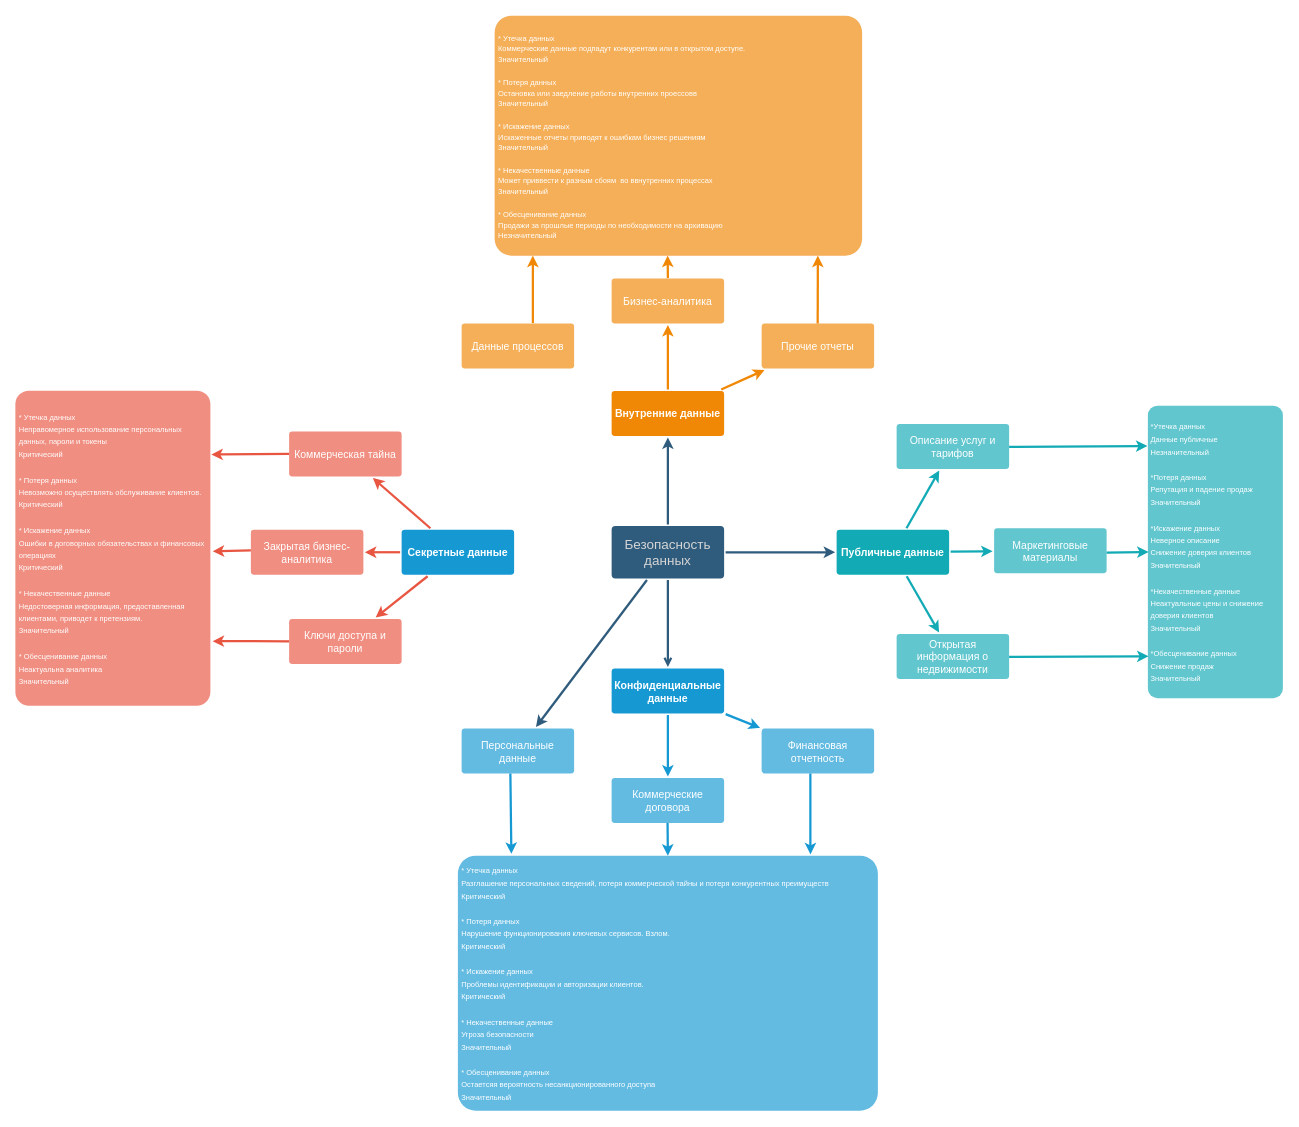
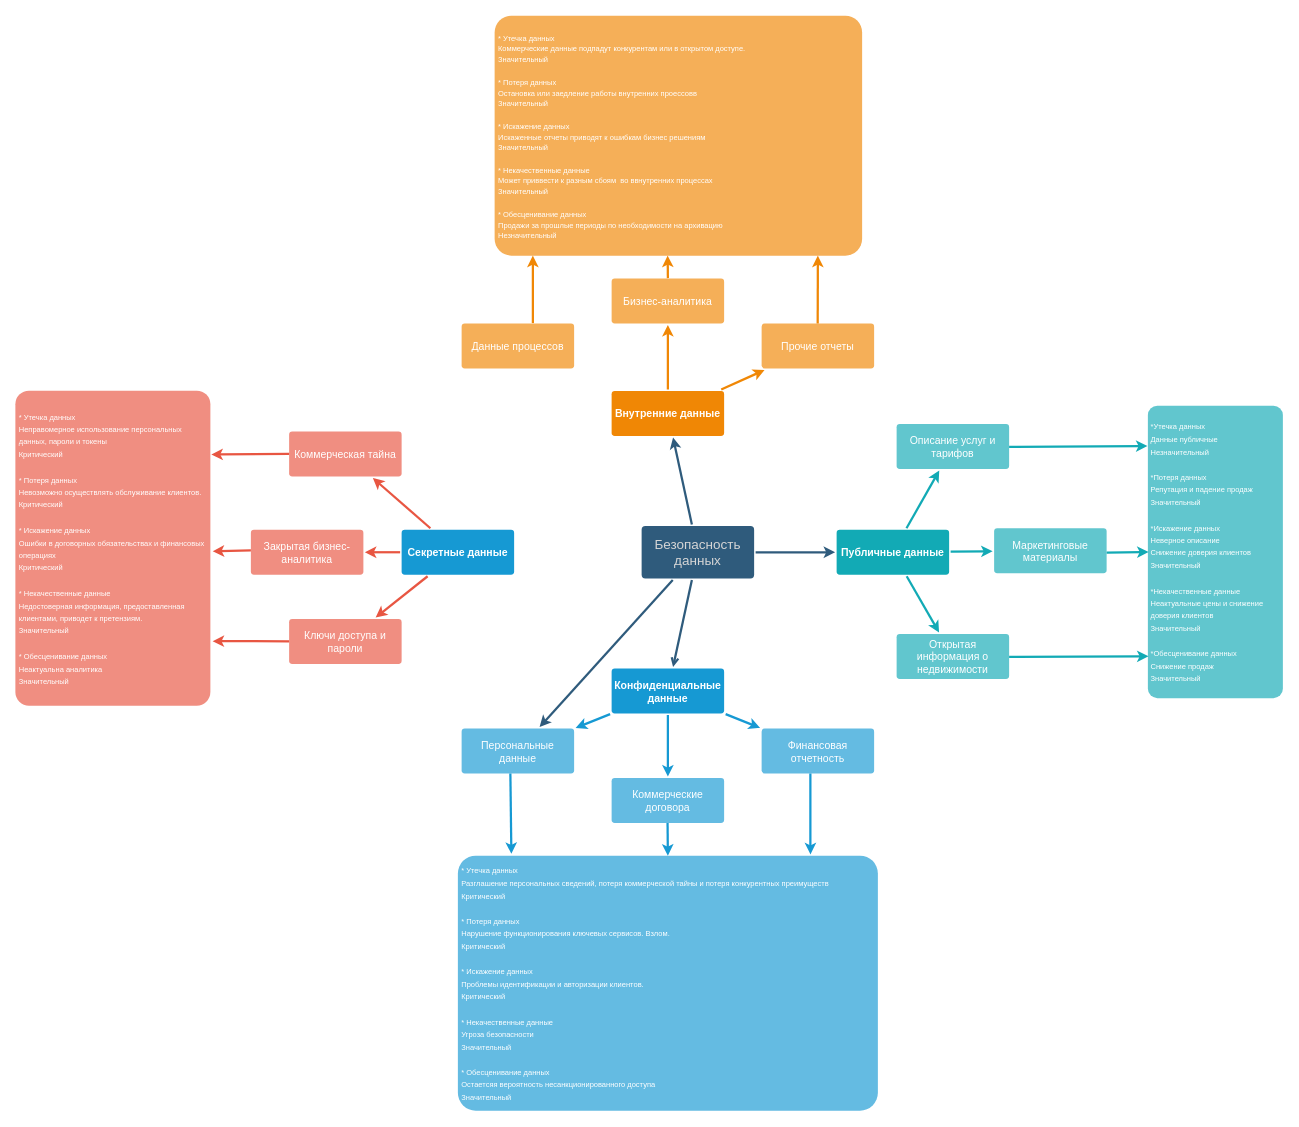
(668, 552) -> (698, 552)
none -> (597, 719)
